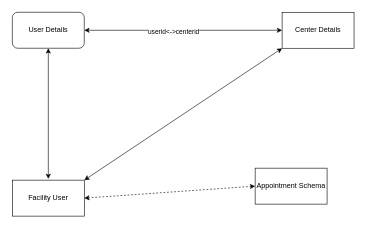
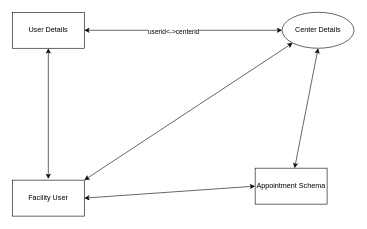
(48, 30) -> (48, 30)
(318, 30) -> (318, 30)
none -> (307, 108)
(169, 192) -> (169, 192)
